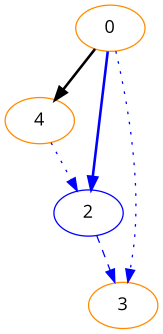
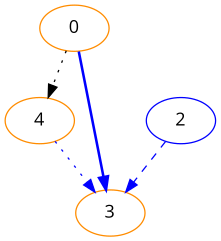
(79, 69) -> (60, 68)
(100, 114) -> none
(134, 160) -> (91, 114)
(61, 161) -> (71, 162)
